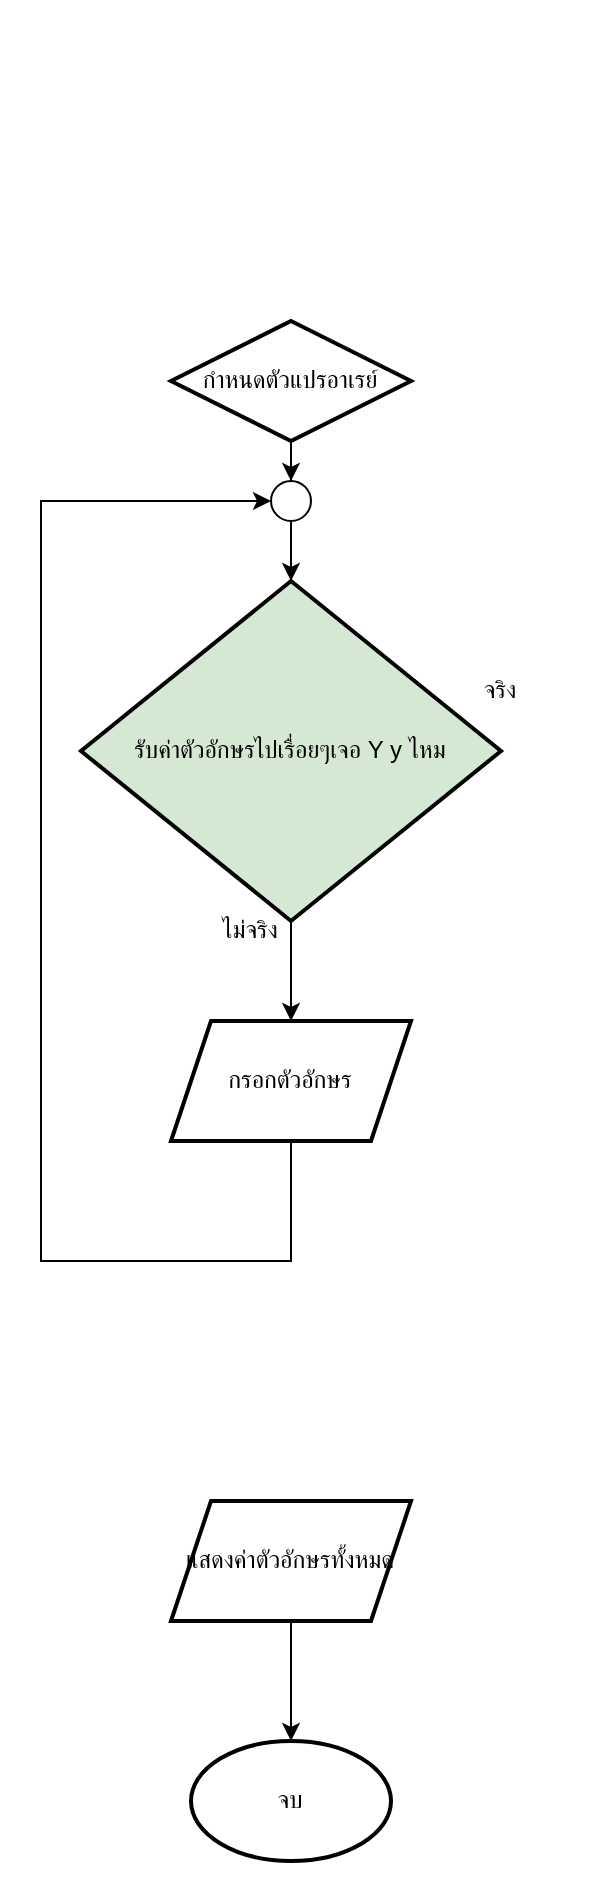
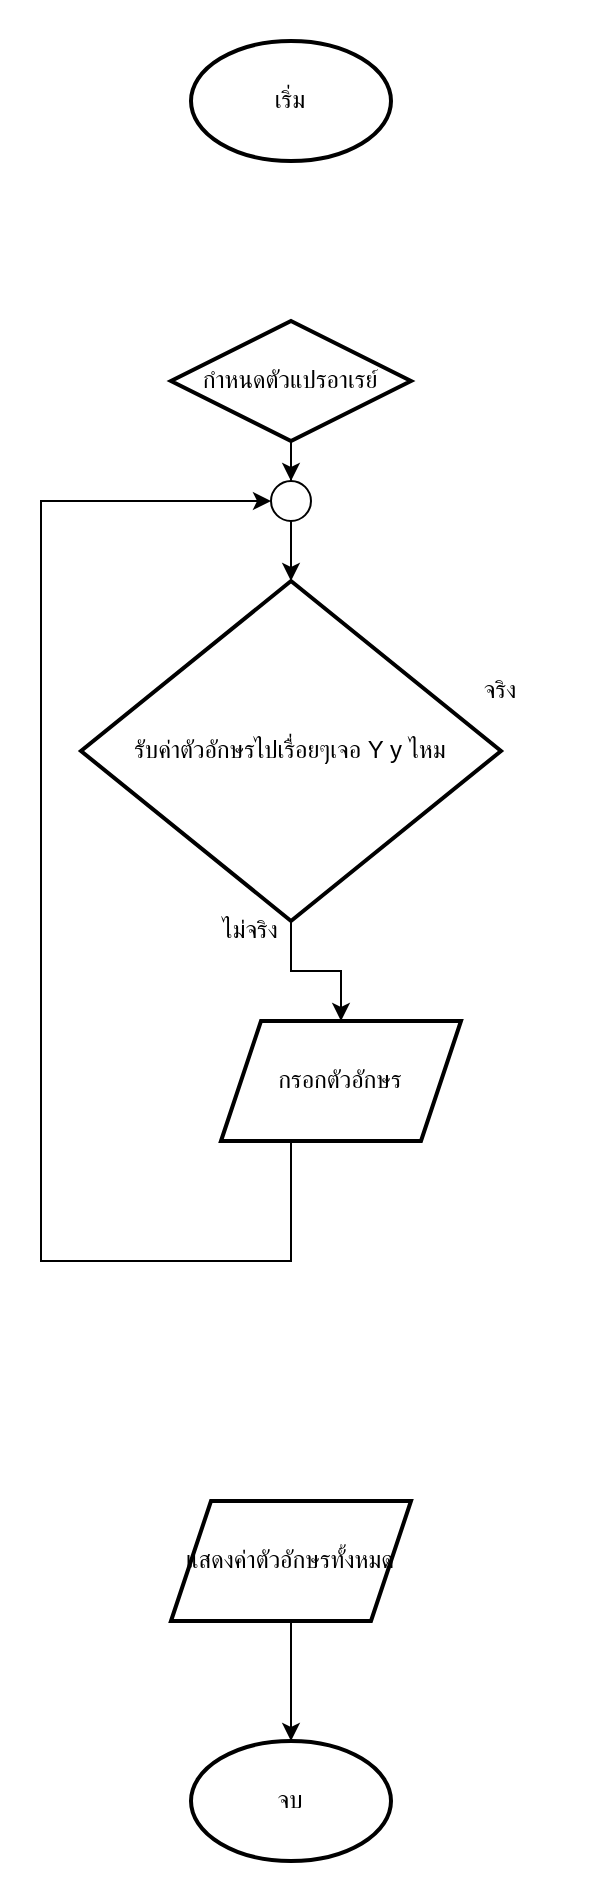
none -> (291, 101)
(291, 751) -> (291, 751)
(291, 1081) -> (341, 1081)
